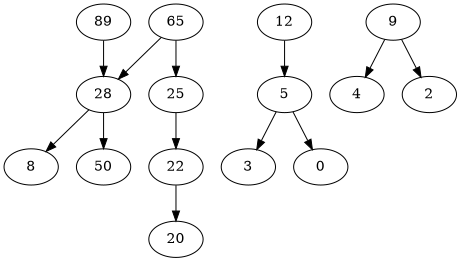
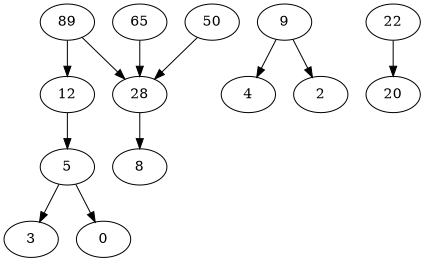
none -> (67, 53)
(176, 95) -> none
(104, 126) -> (180, 55)
